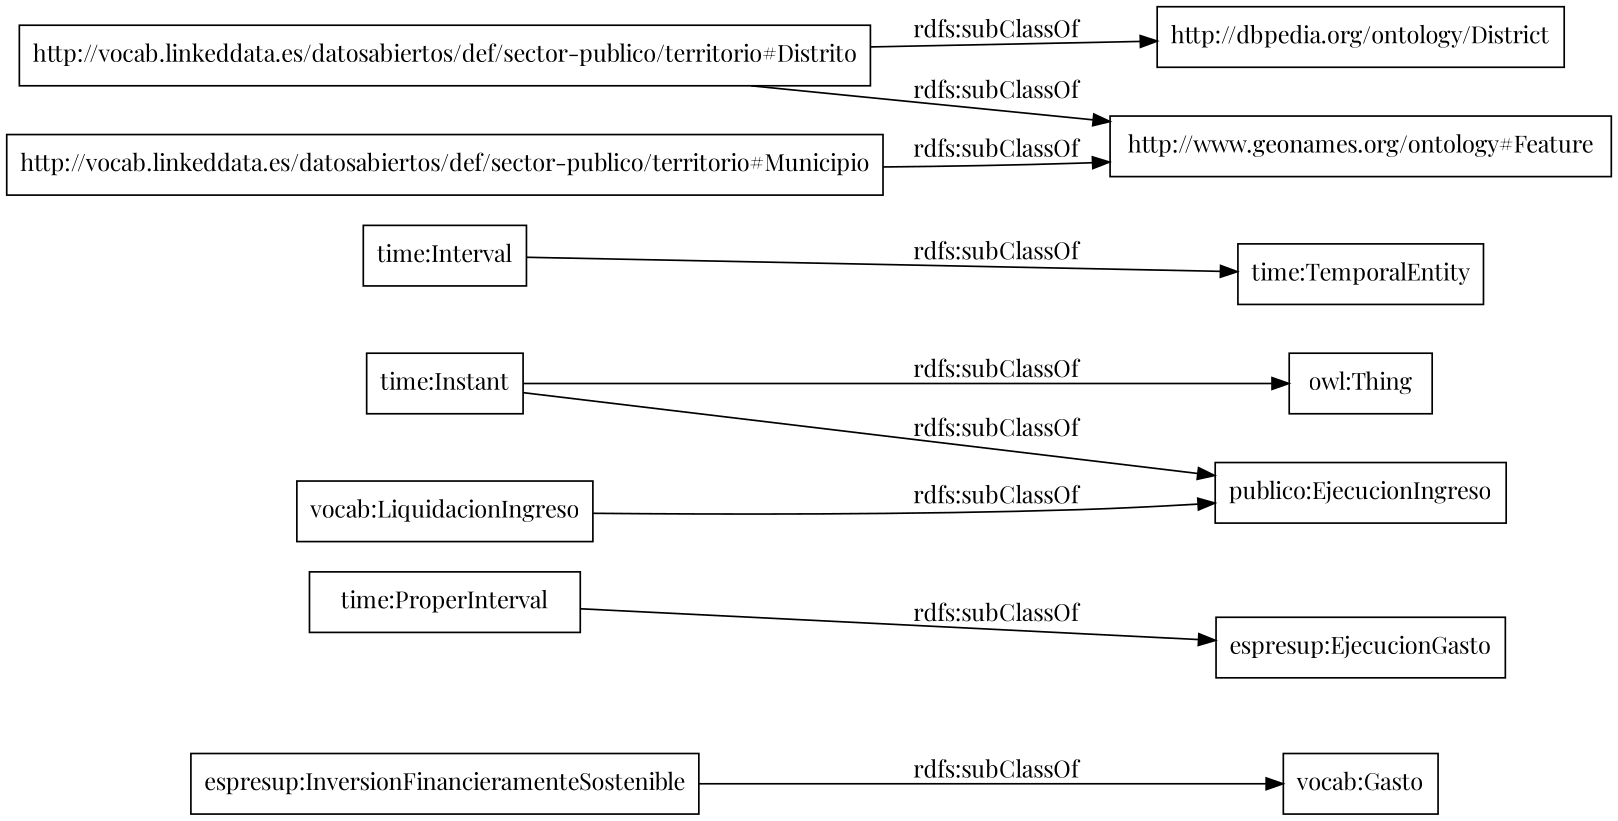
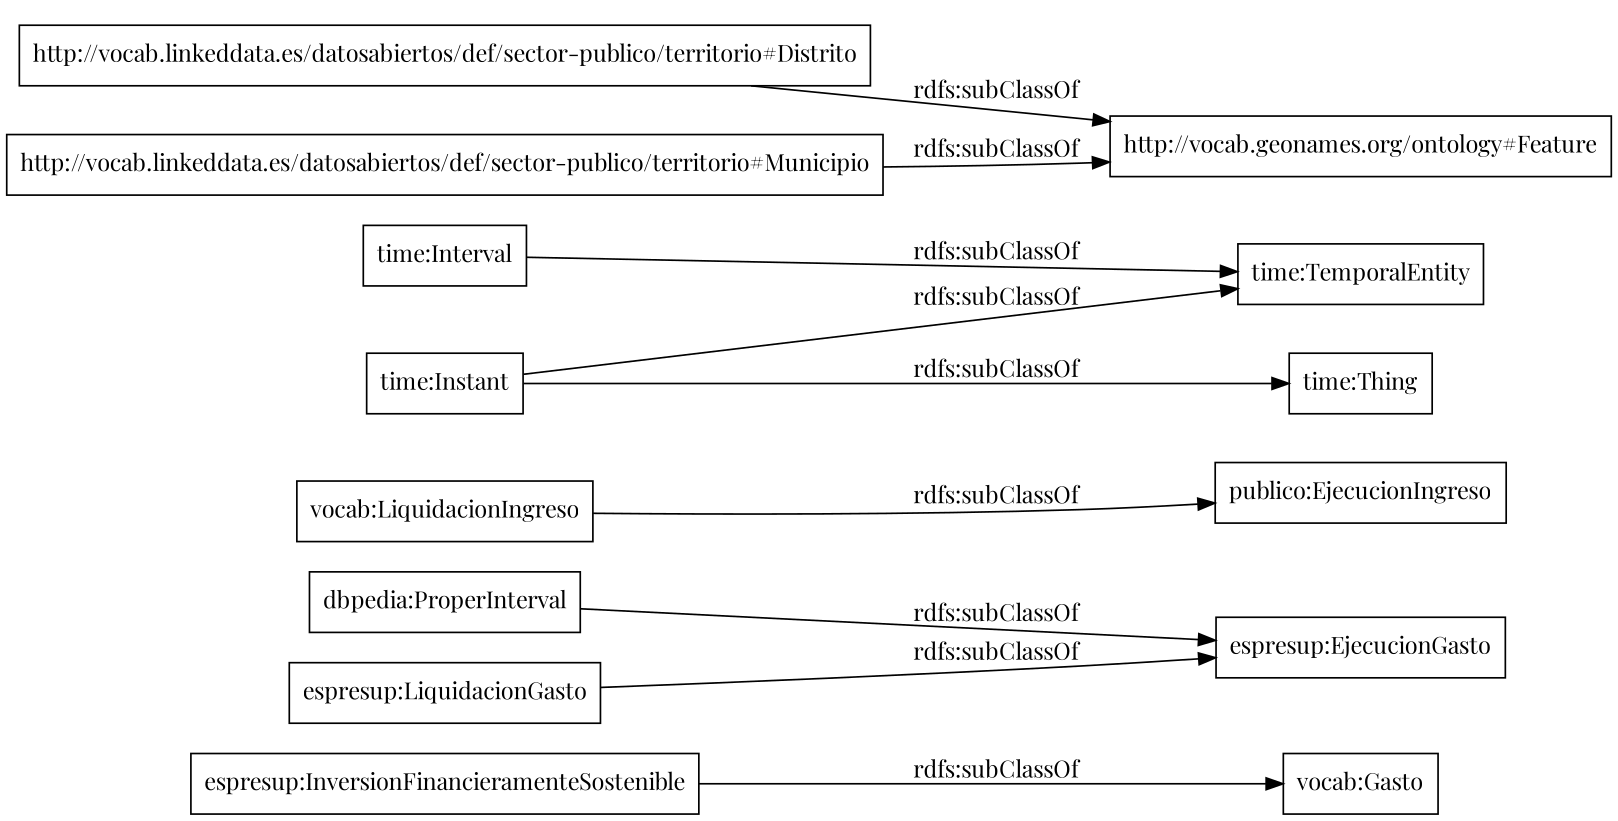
(1361, 37) -> none
(1361, 146) -> (1361, 146)
(1361, 383) -> (1361, 383)
(861, 433) -> (872, 332)
(445, 602) -> (445, 602)
none -> (445, 693)
